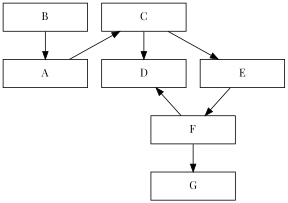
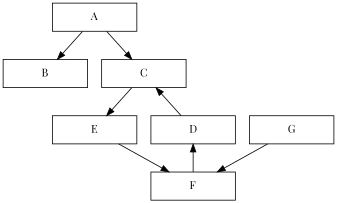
(45, 42) -> (73, 43)
(144, 42) -> (171, 105)
(193, 154) -> (246, 156)
